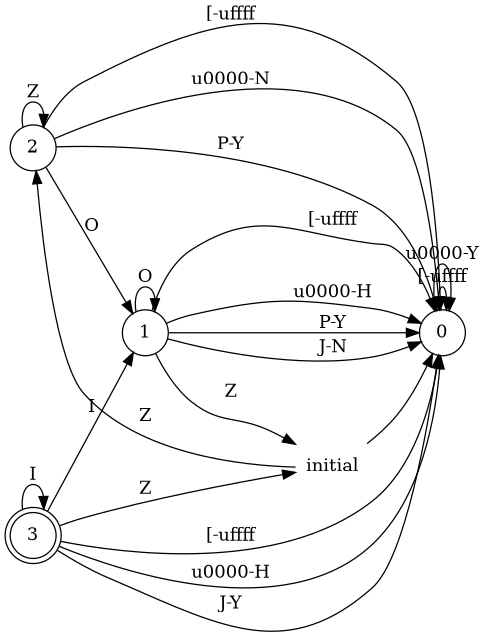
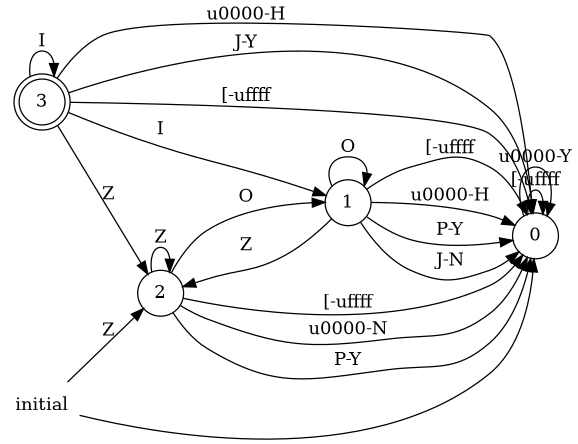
(208, 412) -> (269, 263)
(170, 496) -> (99, 194)
